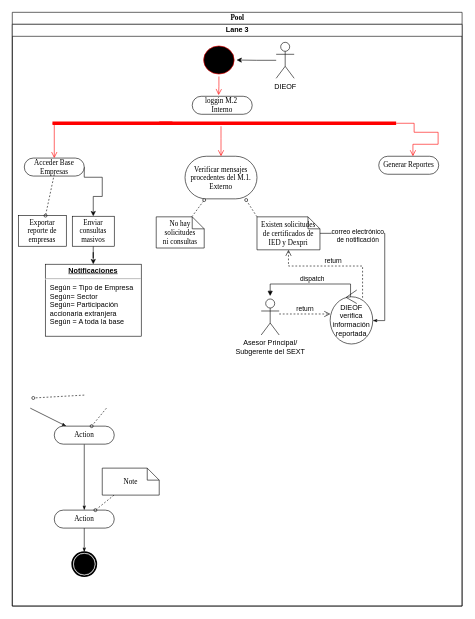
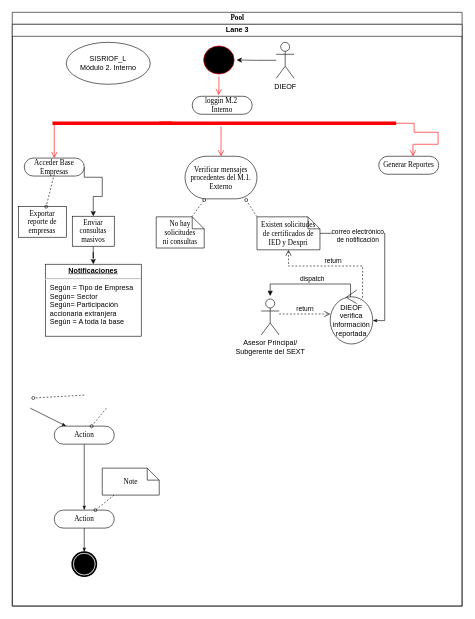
none -> (108, 63)
(42, 231) -> (42, 222)
